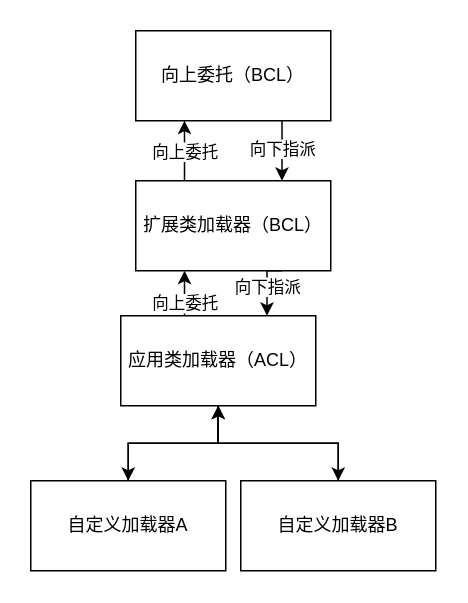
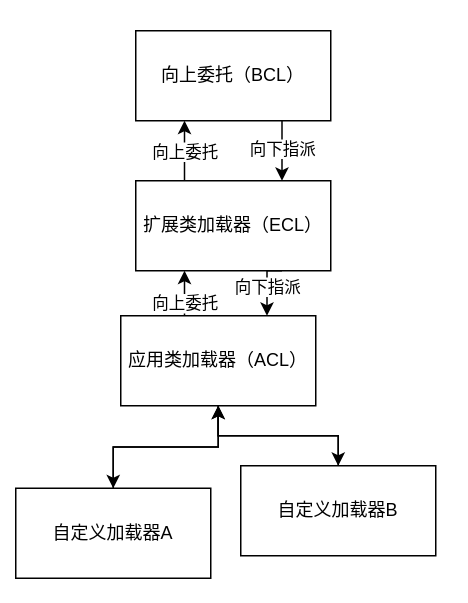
(233, 226) -> (233, 226)
(128, 526) -> (113, 533)
(338, 526) -> (338, 511)
